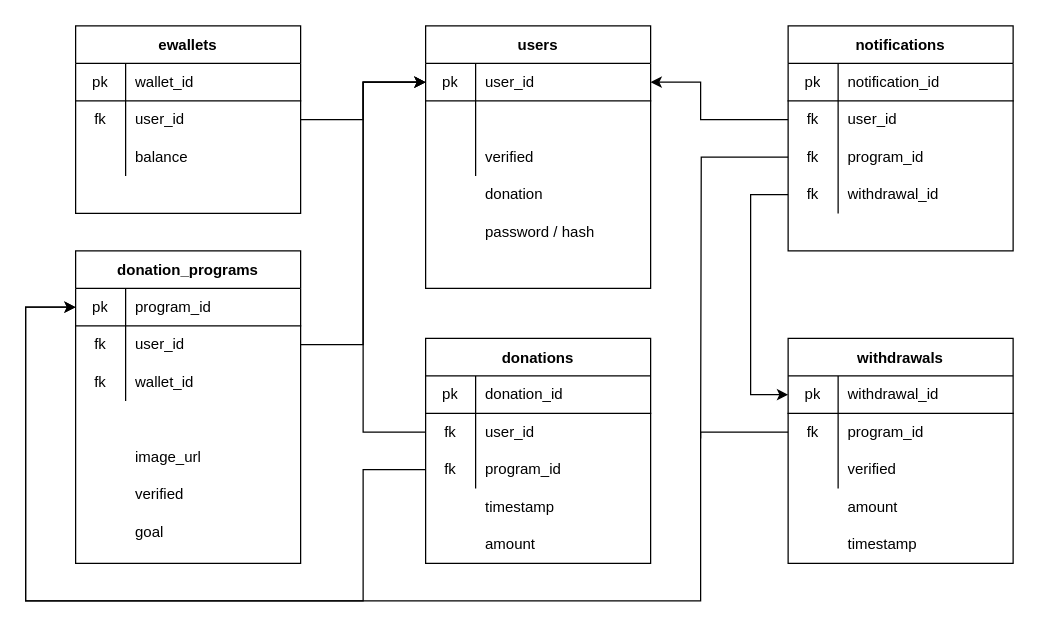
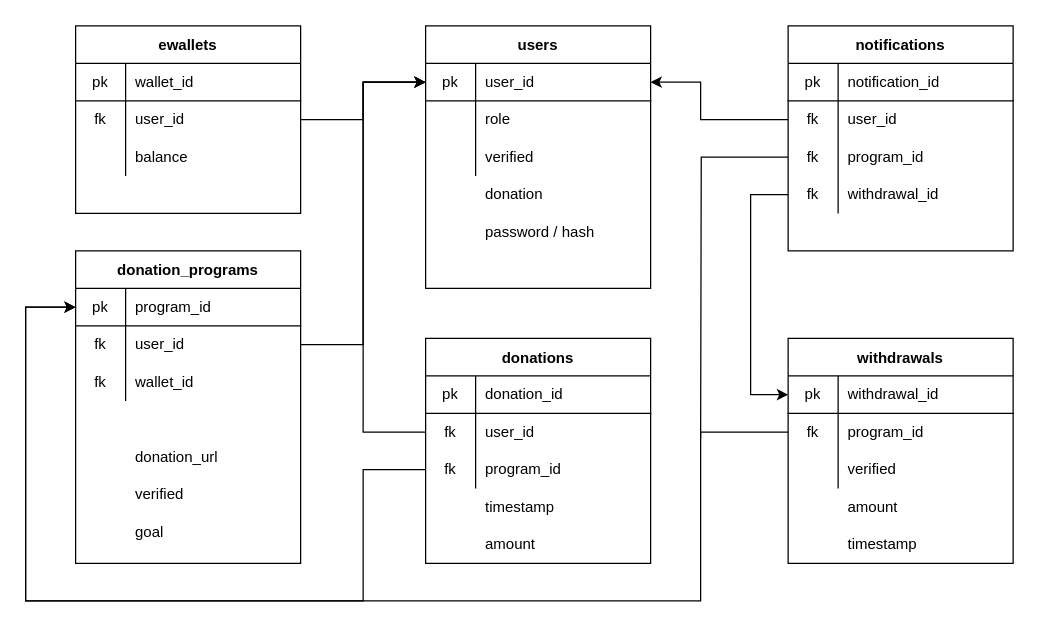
none -> (563, 119)
(170, 457) -> (182, 457)
